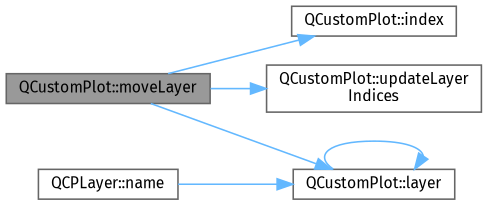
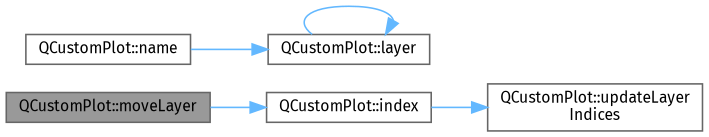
(230, 89) -> (451, 107)
(233, 134) -> none
(108, 184) -> (108, 49)
